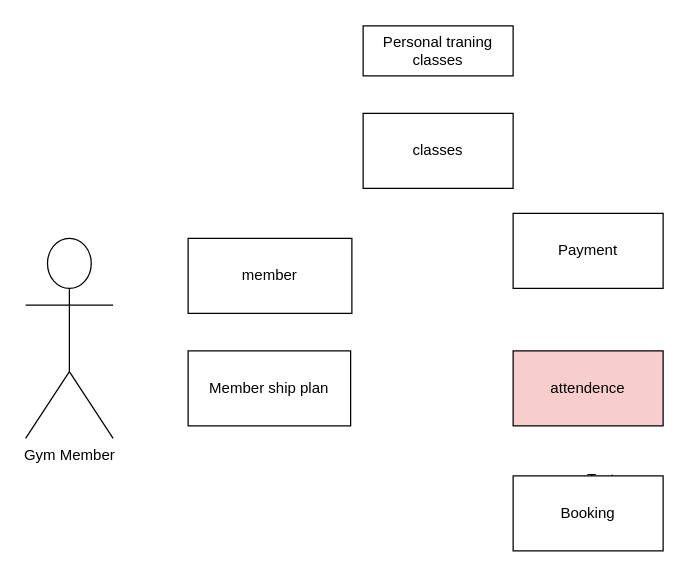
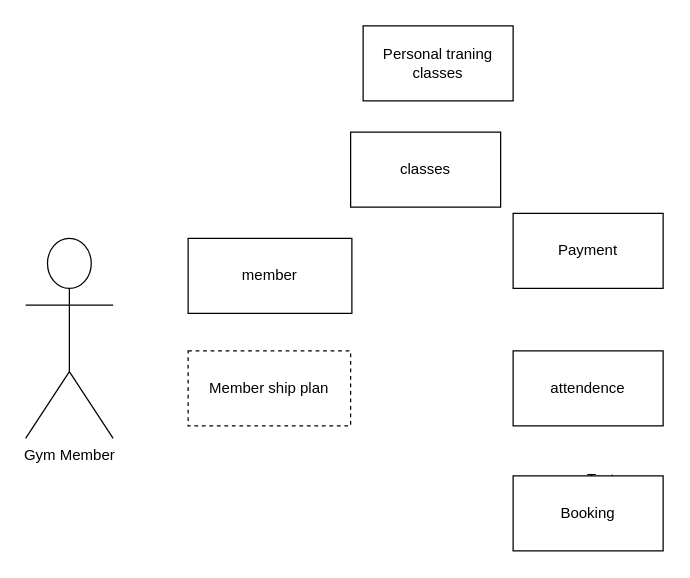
(438, 51) -> (438, 63)
(438, 151) -> (426, 169)
(269, 388) -> (269, 388)
(588, 388) -> (588, 388)
